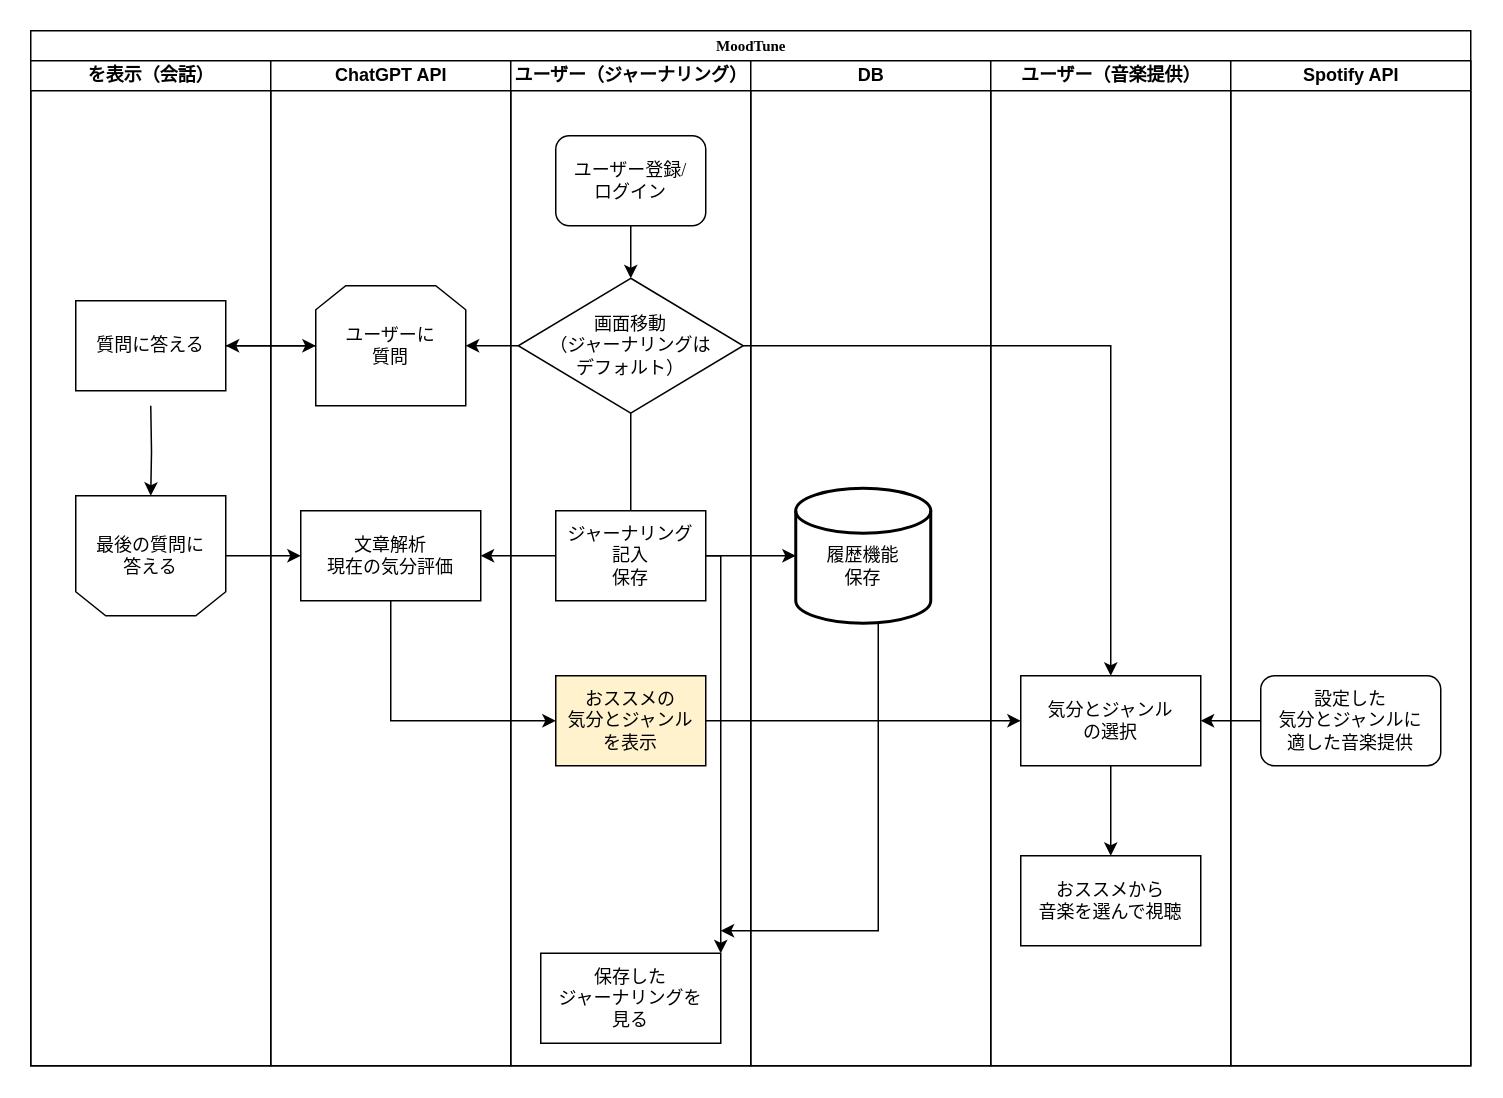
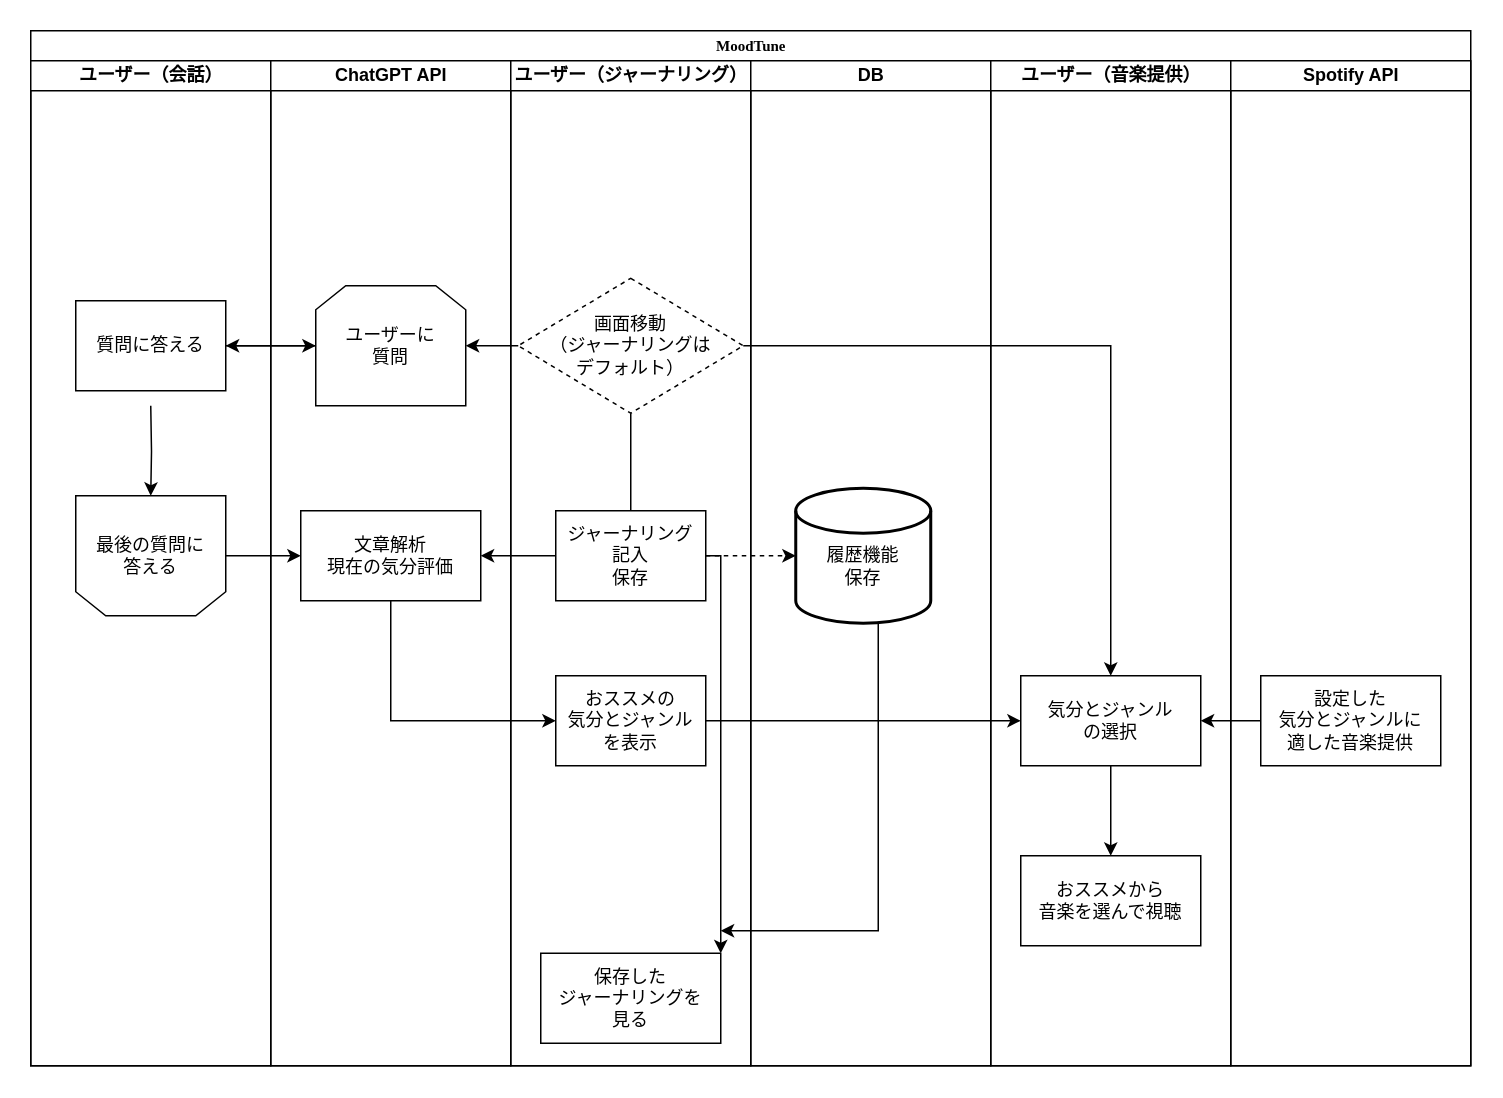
(152, 76) -> (152, 76)
(631, 181) -> none
(631, 247) -> none
(631, 346) -> (631, 346)
(754, 556) -> (754, 556)
(631, 721) -> (631, 721)
(1351, 721) -> (1351, 721)
